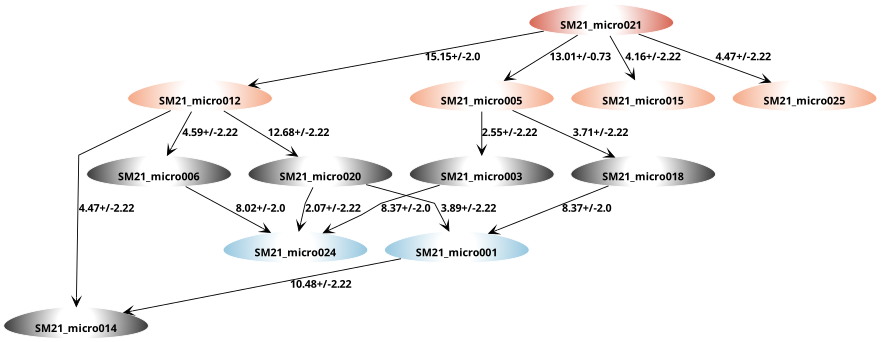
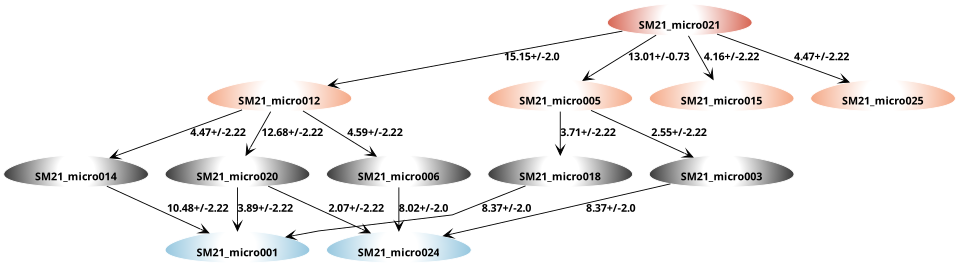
(267, 285) -> (154, 208)
